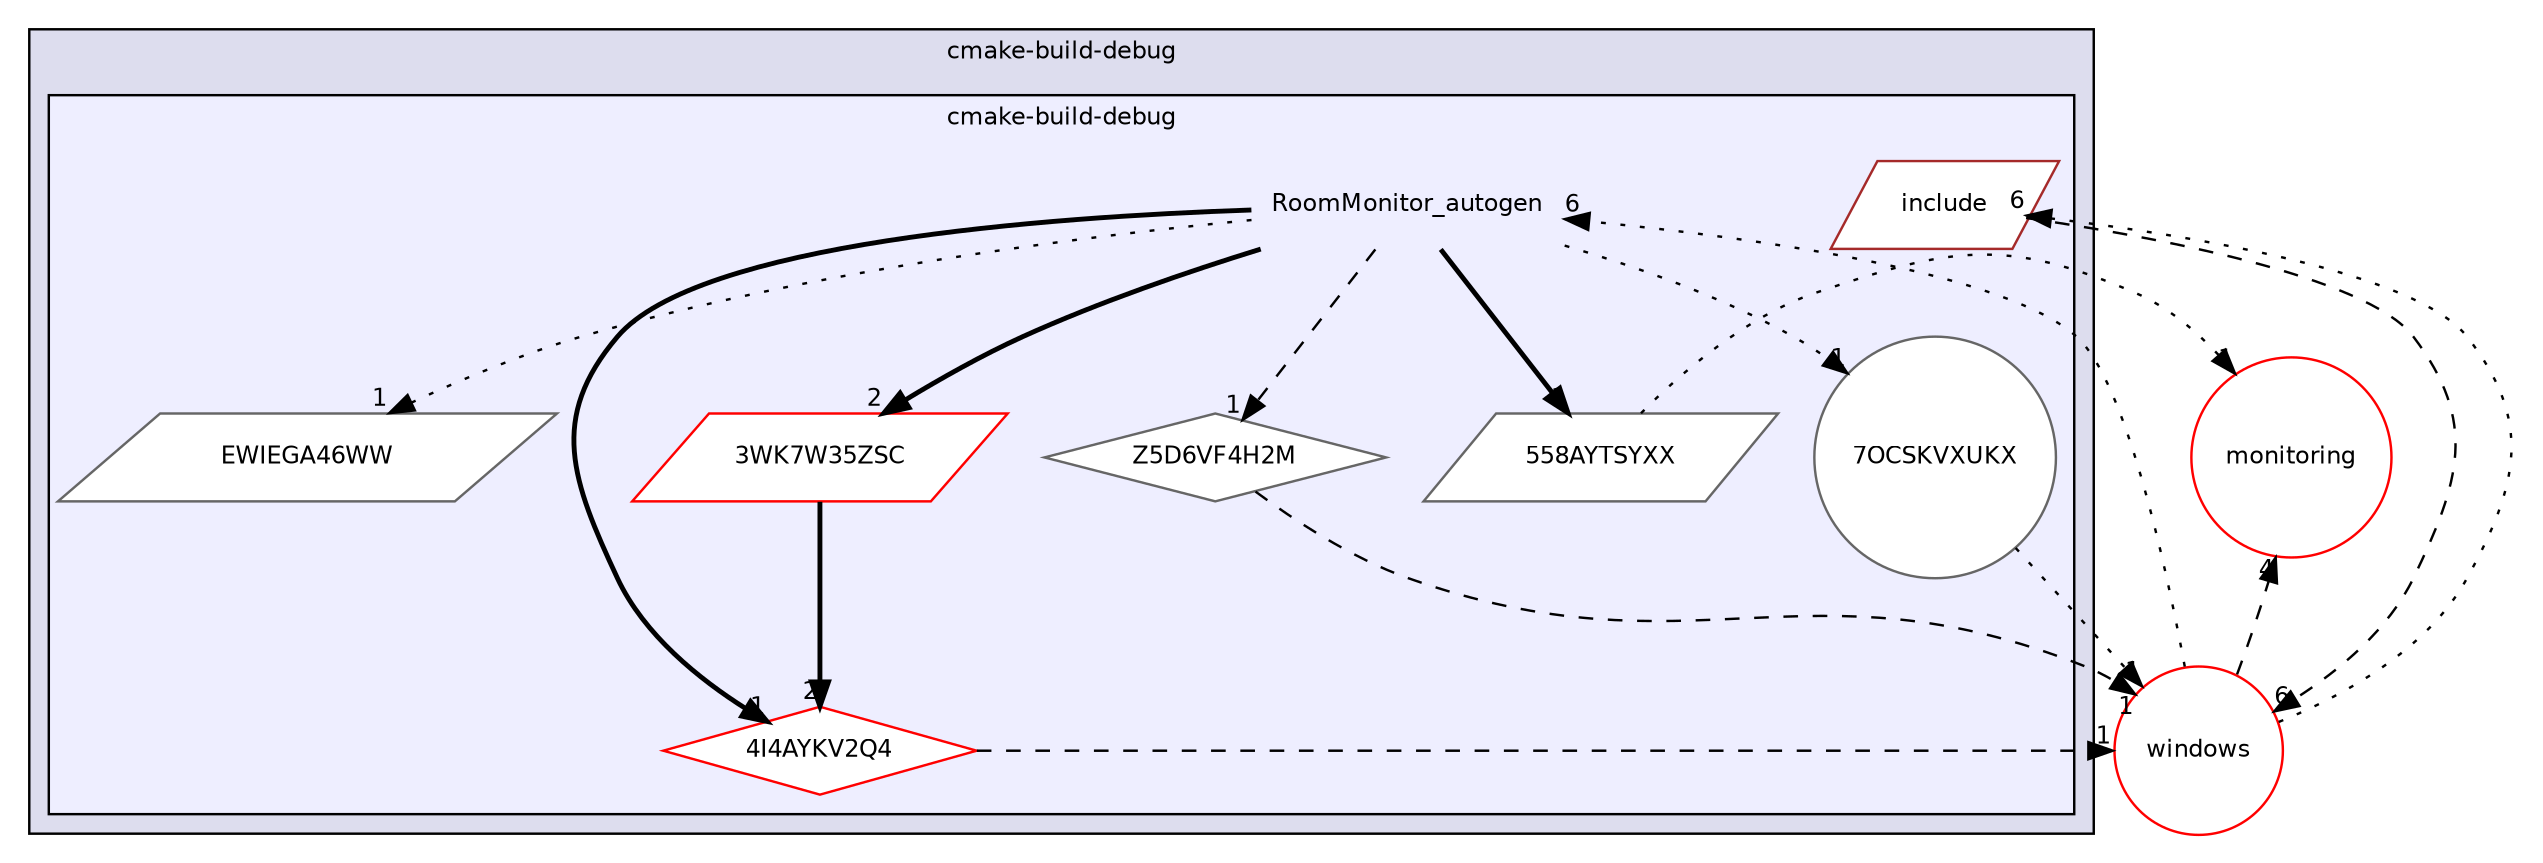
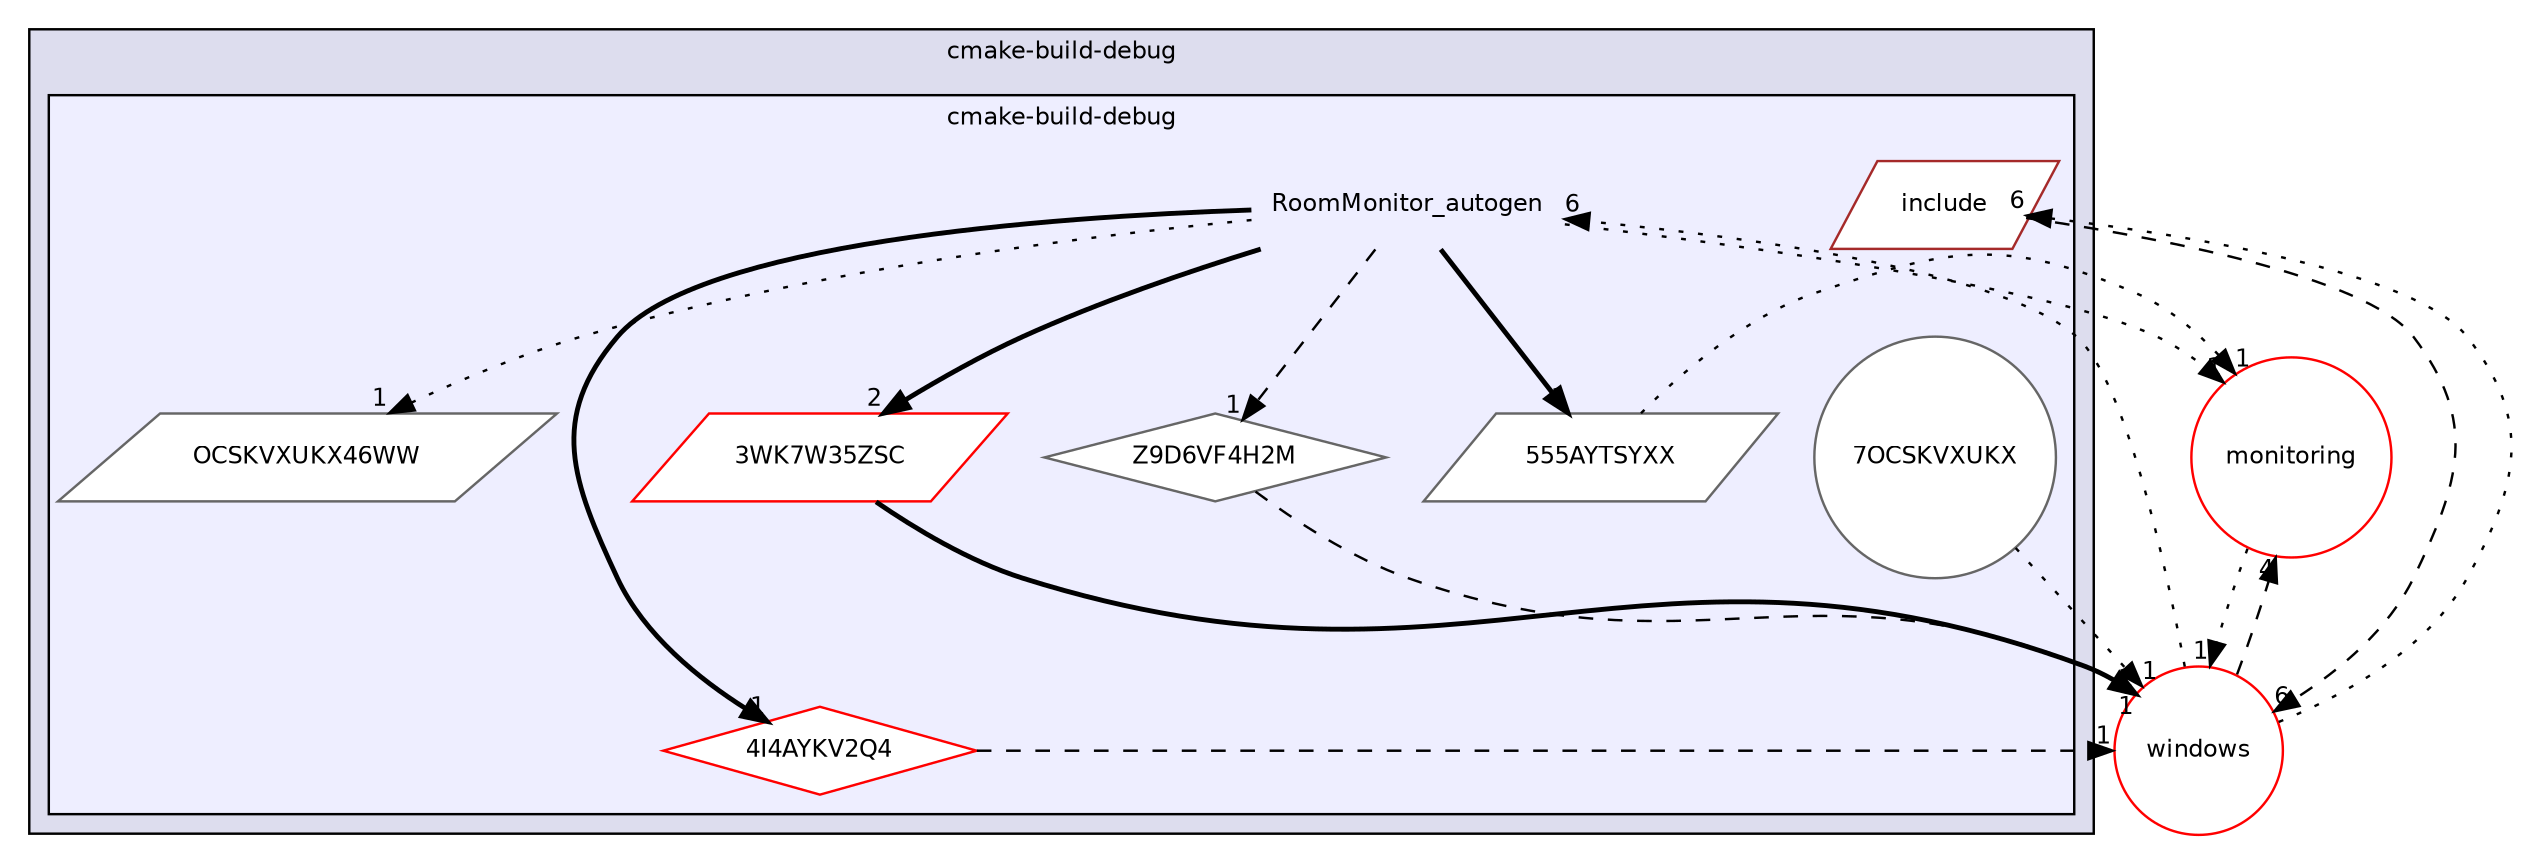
(1700, 293) -> (2053, 303)
(307, 457) -> (307, 457)
(1215, 457) -> (1215, 457)
(1601, 457) -> (1601, 457)
(820, 592) -> (1489, 621)
none -> (2231, 595)
